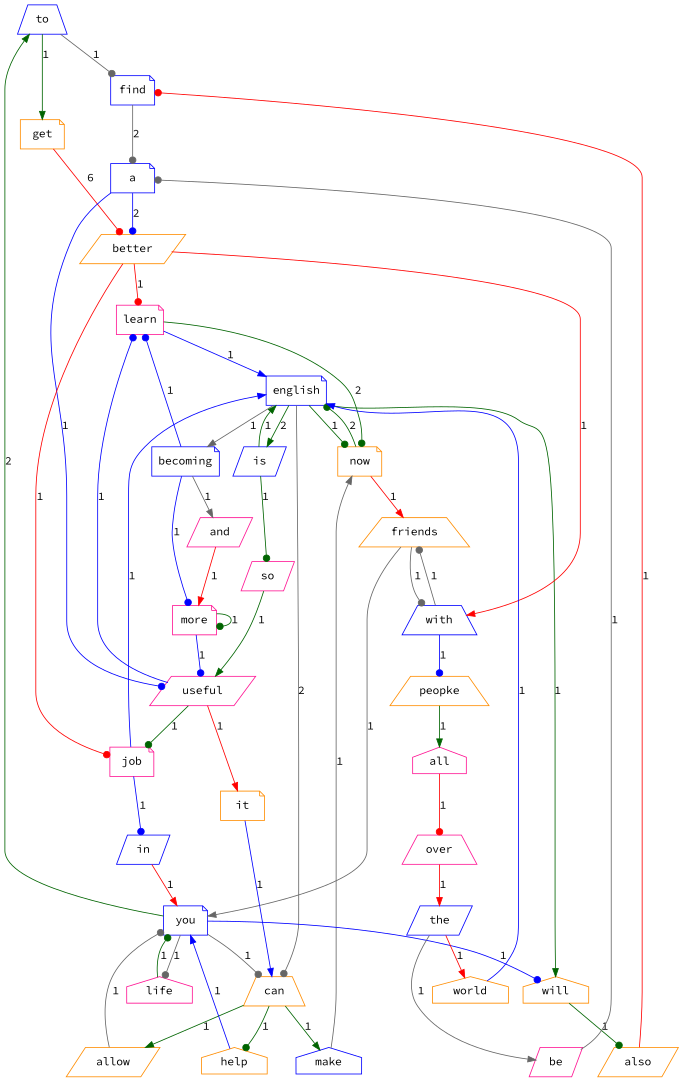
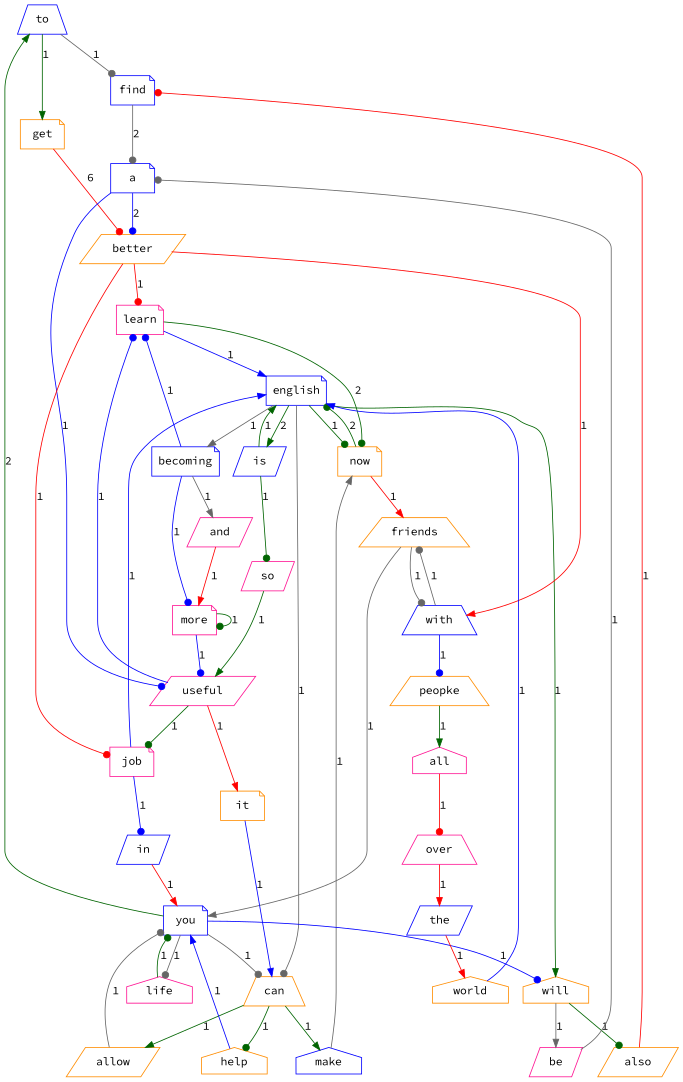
(302, 691) -> (302, 691)
(435, 1024) -> (556, 1021)
